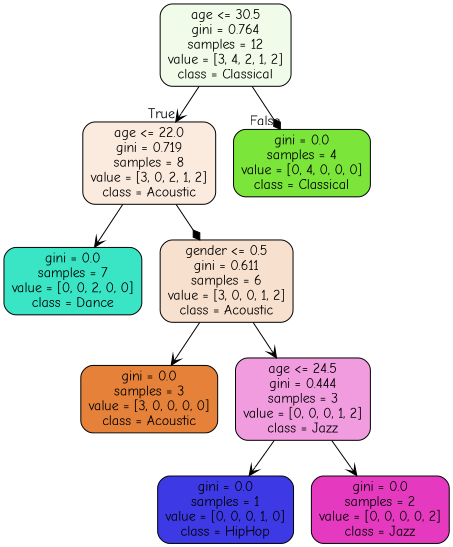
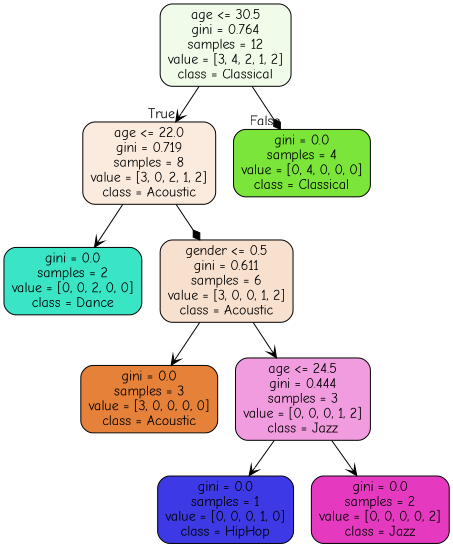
(73, 281) -> (73, 281)
